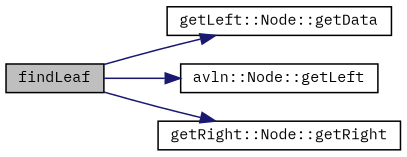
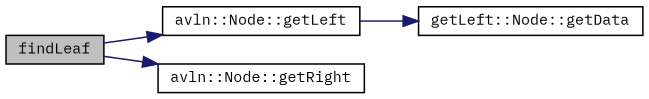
(152, 51) -> (381, 21)
(279, 136) -> (261, 78)
